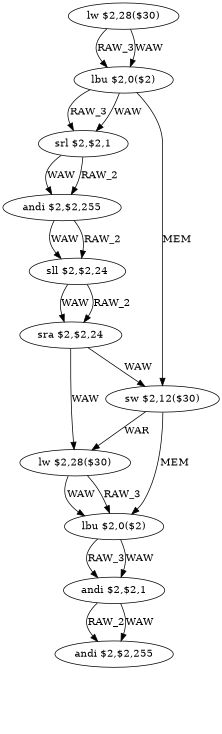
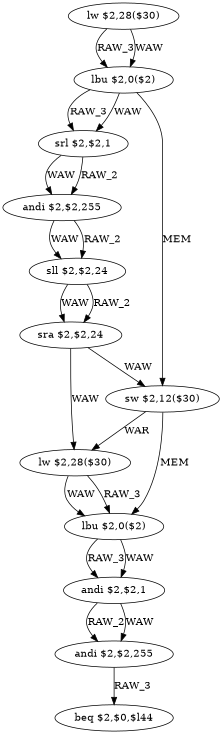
none -> (114, 718)
